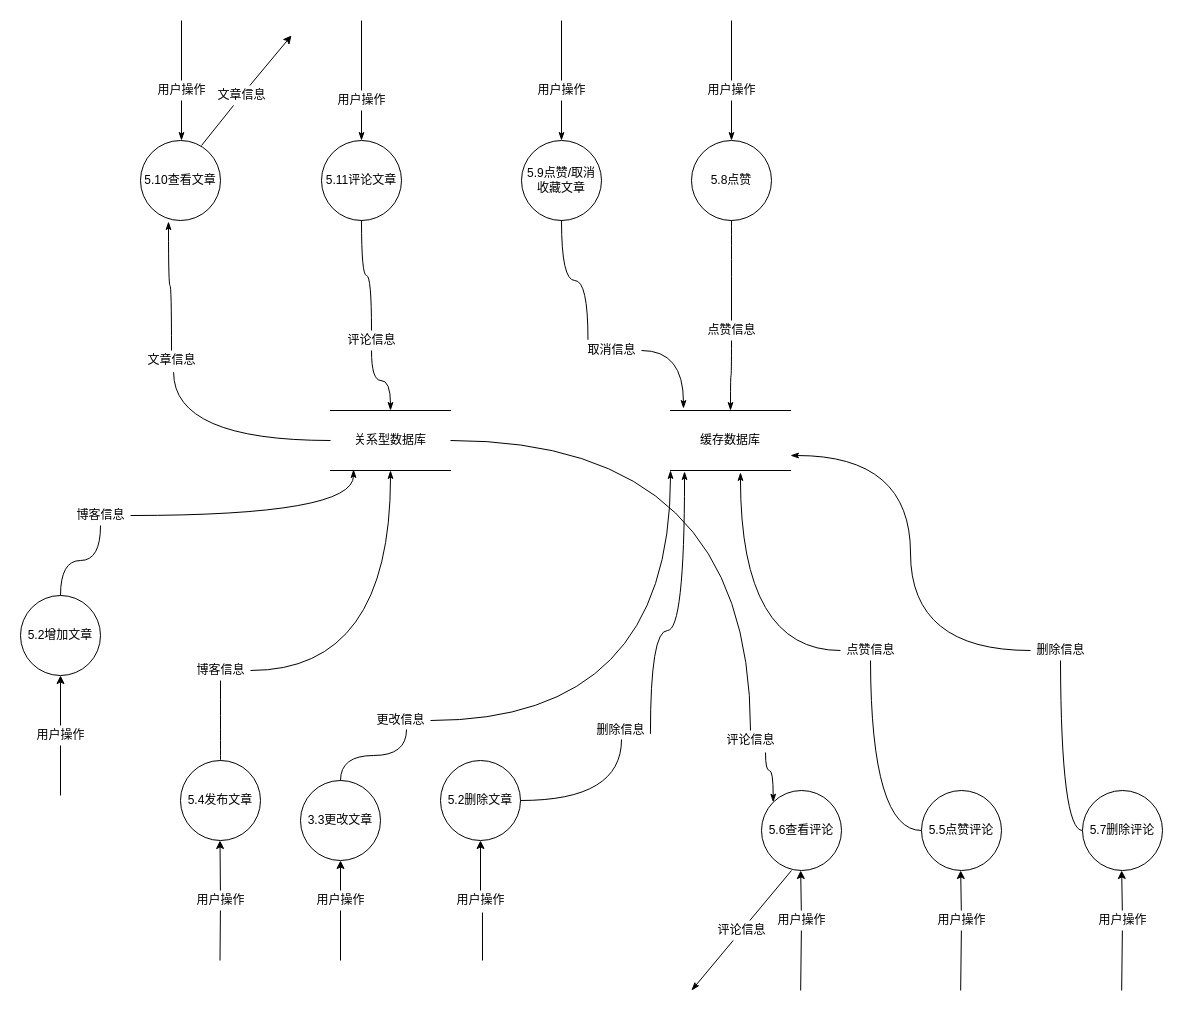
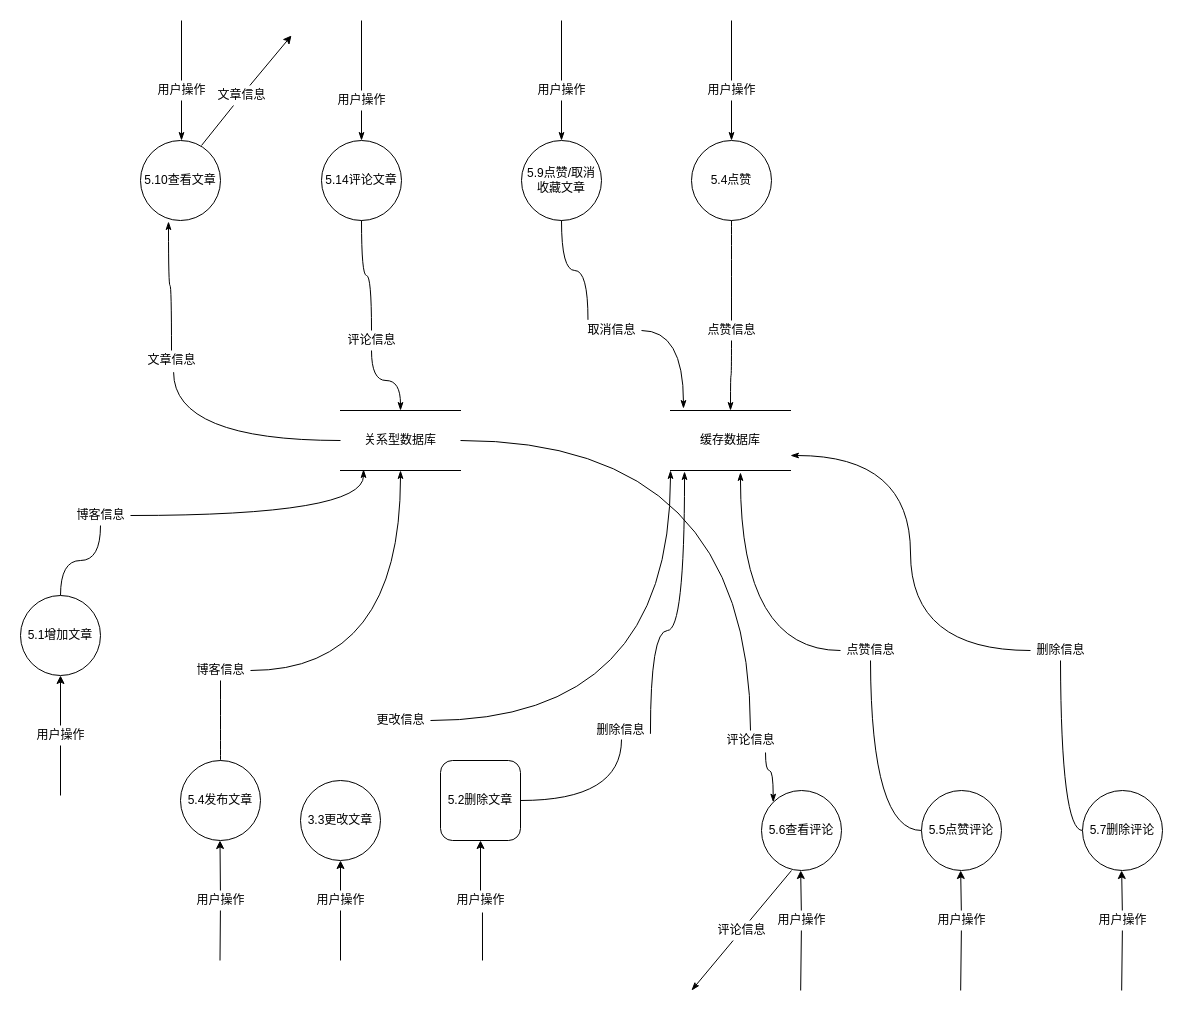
(362, 181) -> (362, 181)
(732, 181) -> (732, 181)
(612, 351) -> (612, 331)
(391, 441) -> (401, 441)
(61, 636) -> (61, 636)
(374, 756) -> none
(481, 801) -> (481, 801)
